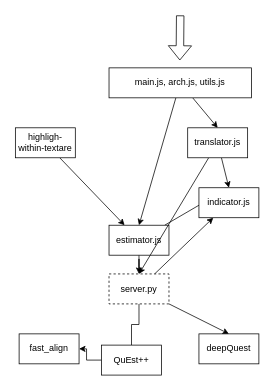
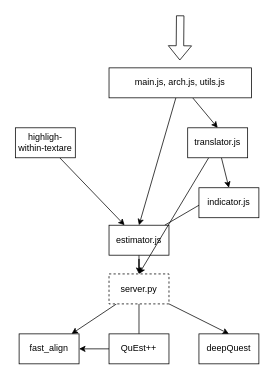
(190, 241) -> (97, 318)
(132, 360) -> (139, 349)
